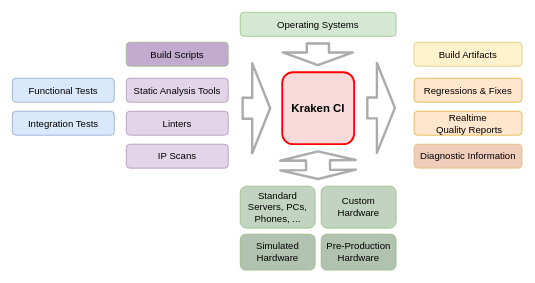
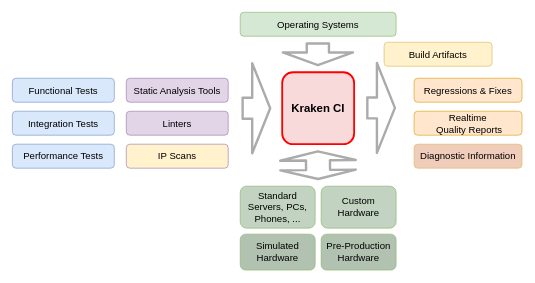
(177, 54) -> none
(468, 54) -> (438, 54)
none -> (63, 156)
(177, 156) -> (177, 156)
